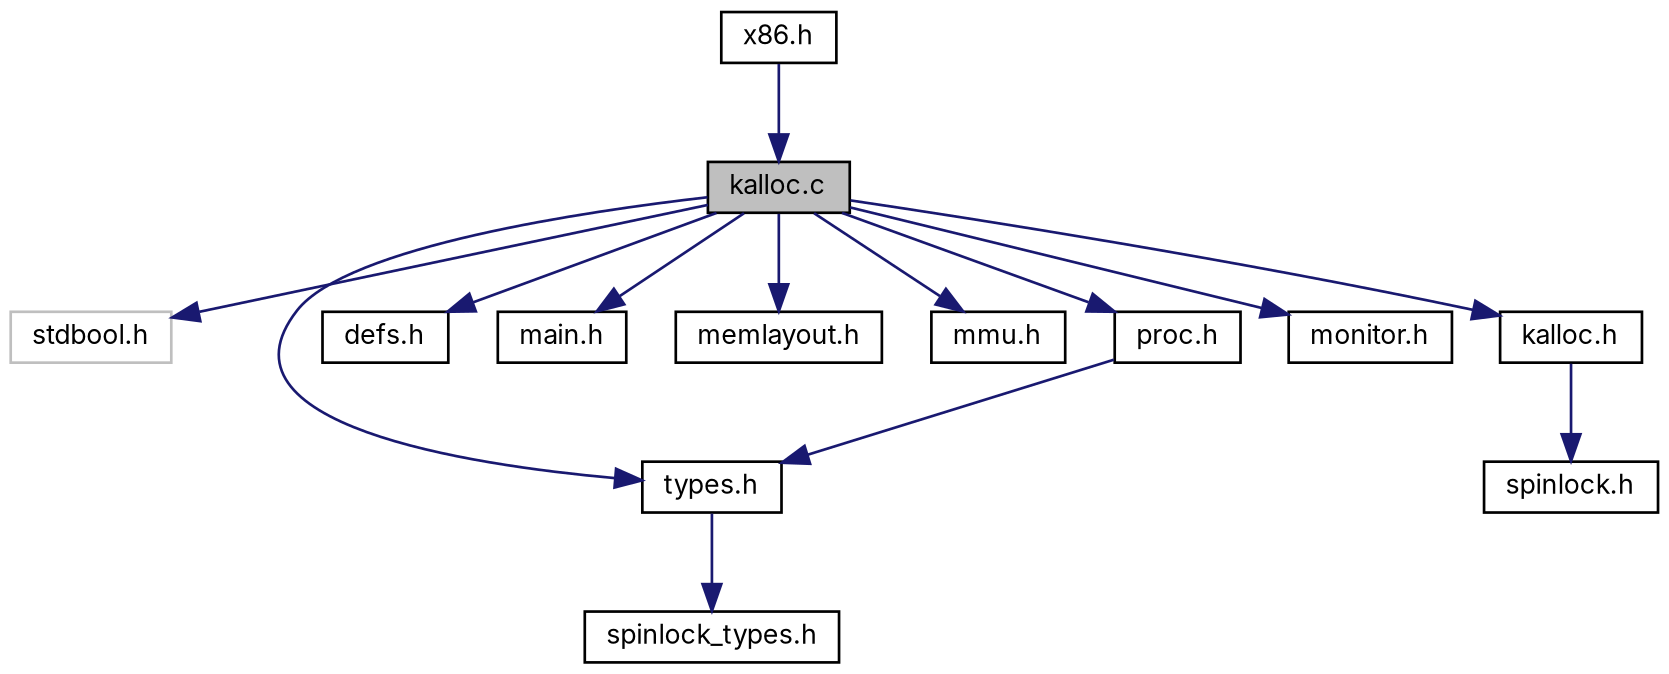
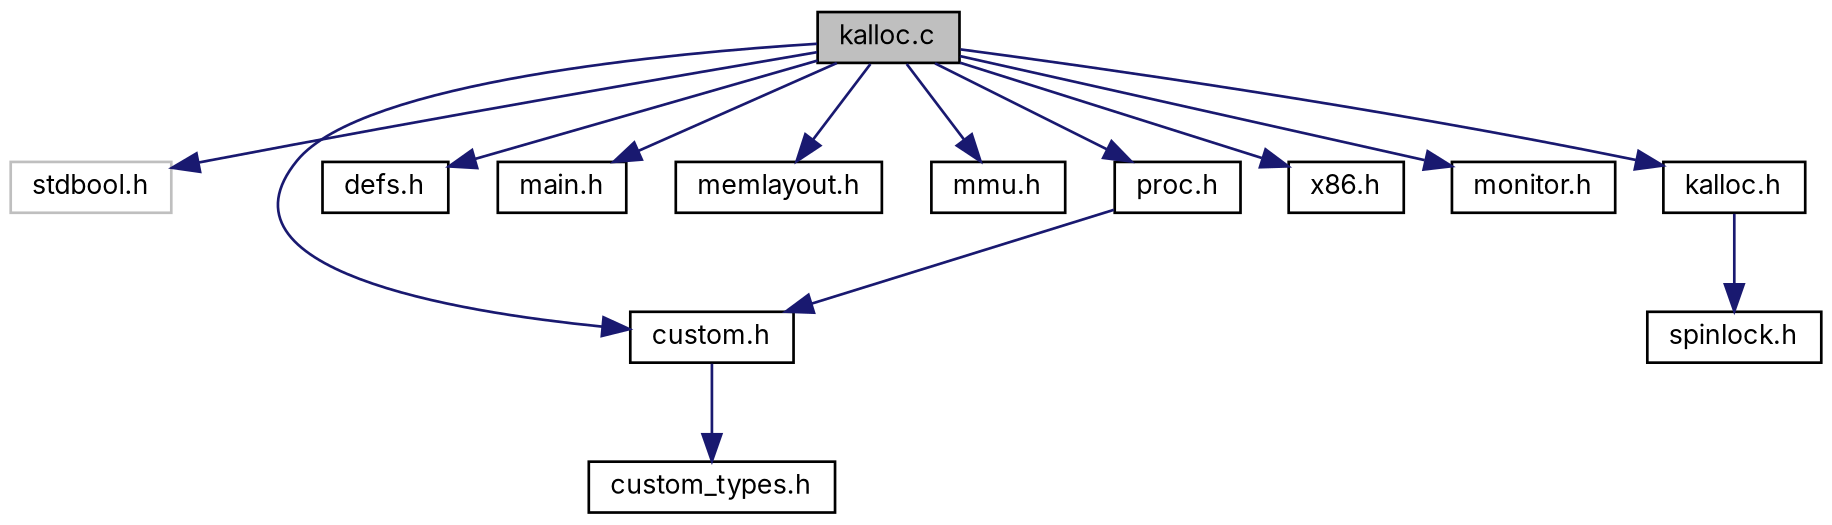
(779, 99) -> (1111, 110)
(712, 487) -> (712, 337)
(712, 637) -> (712, 487)
